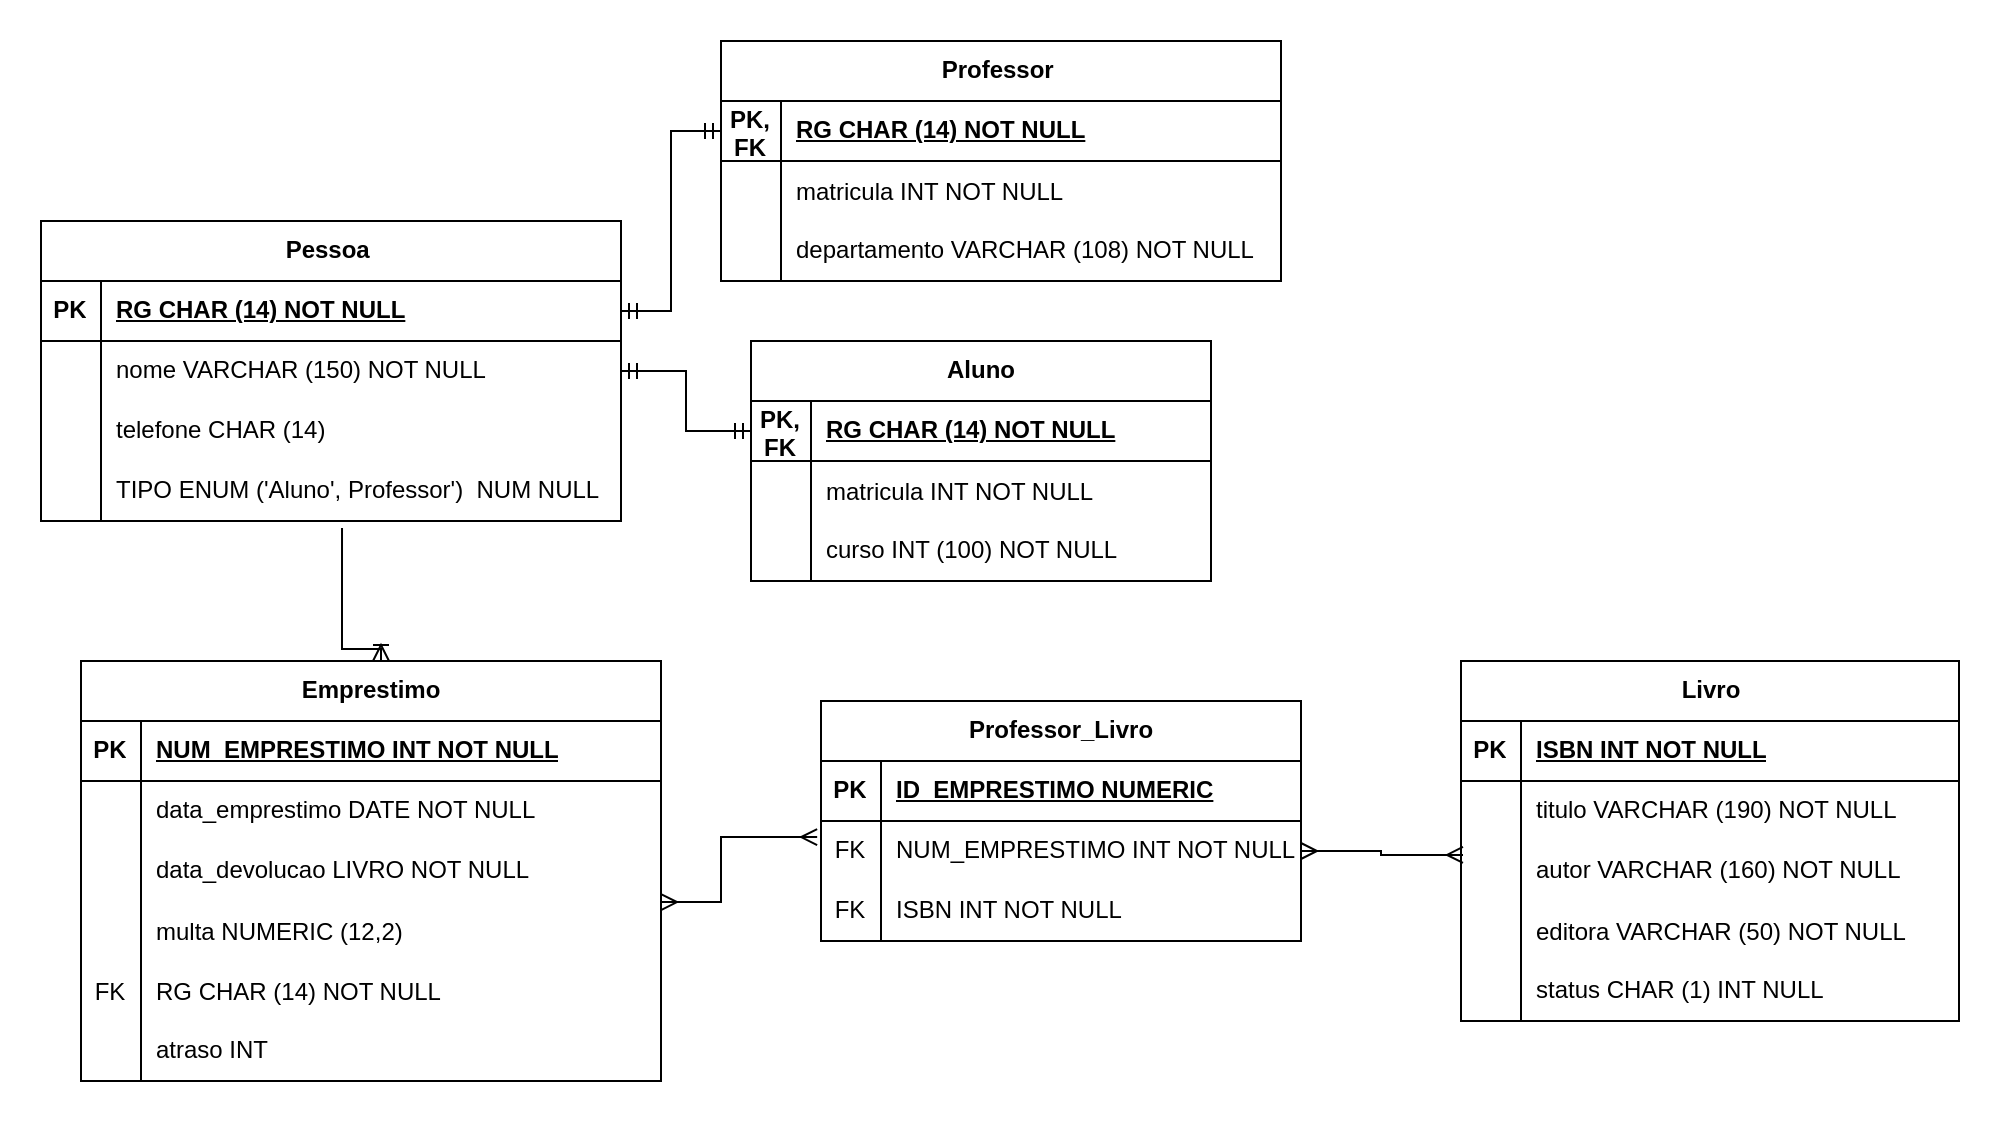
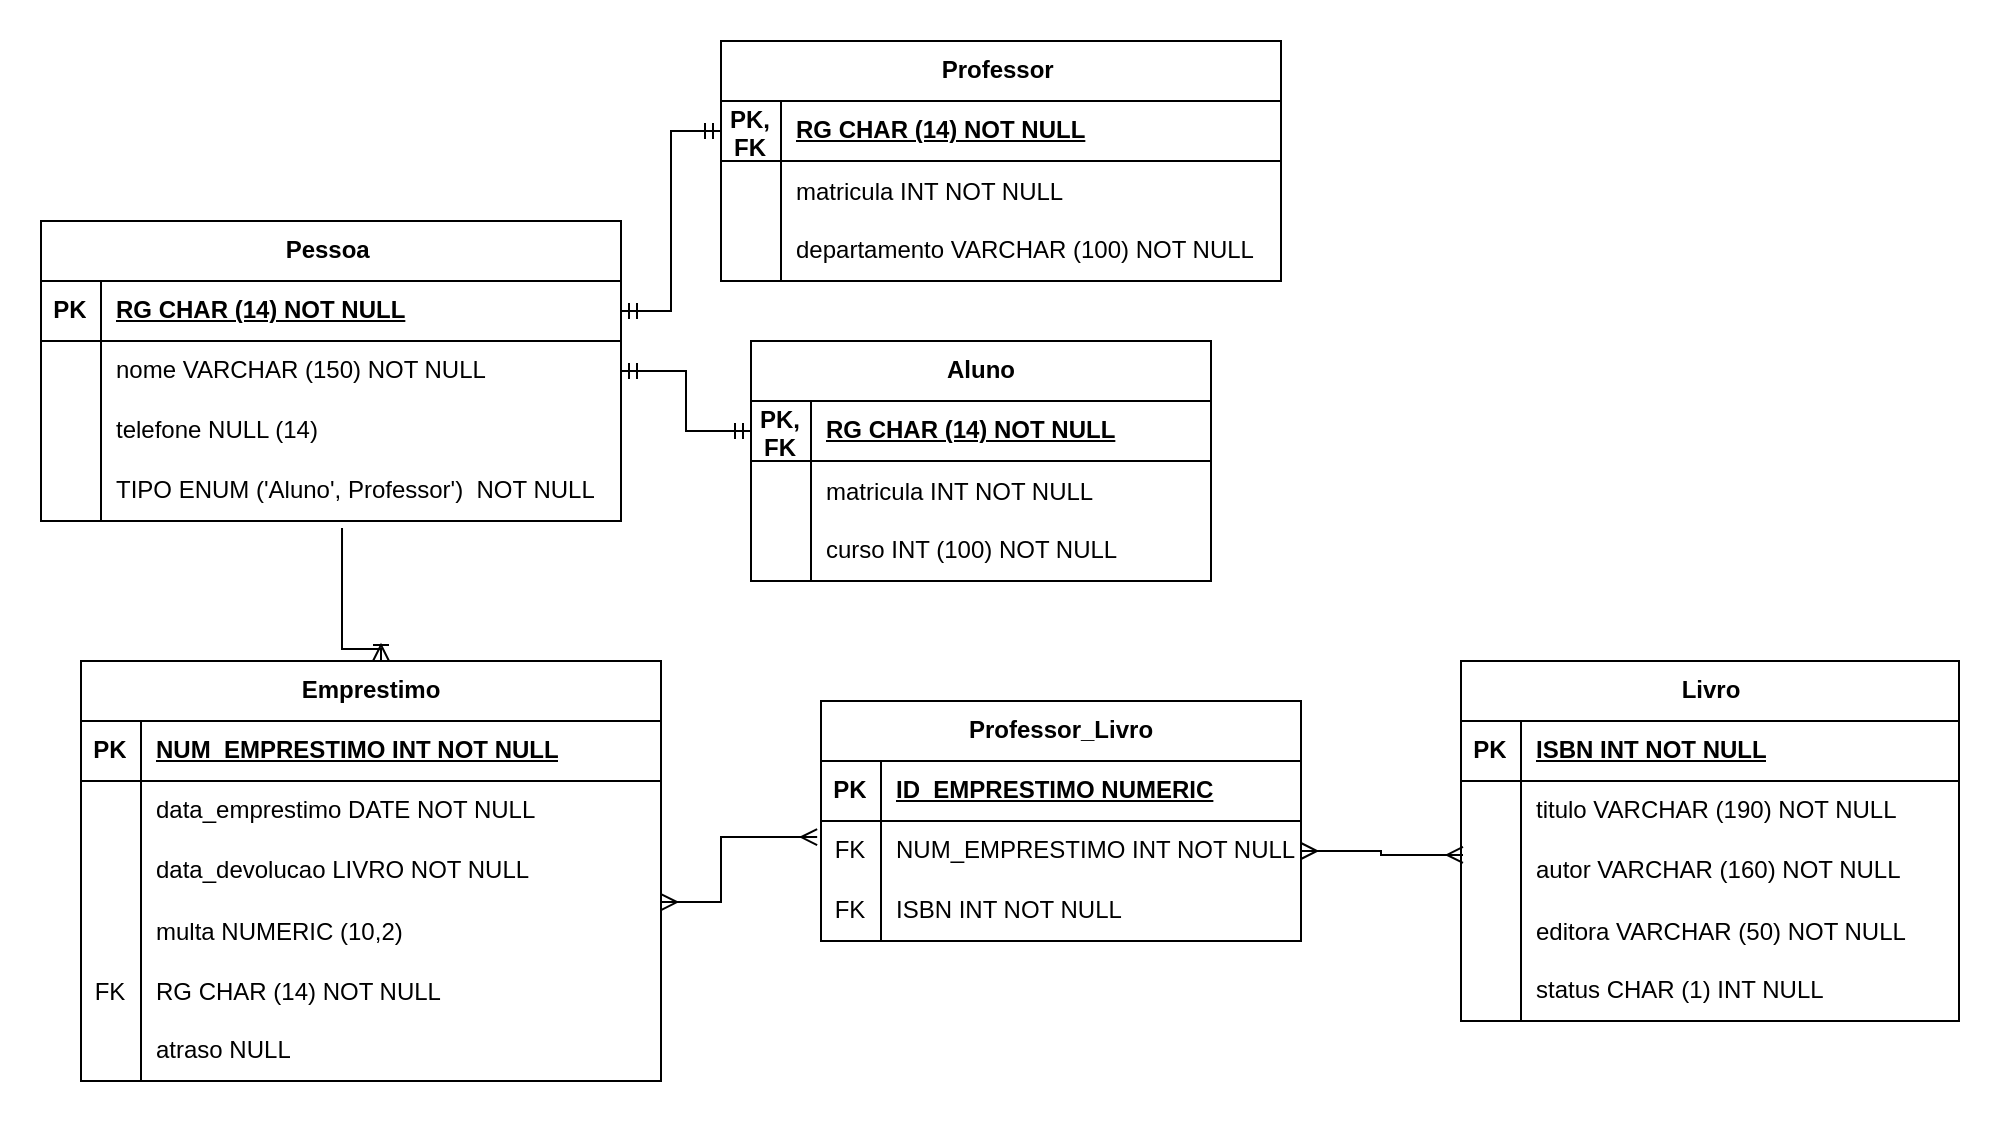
(1020, 251) -> (1020, 251)
(229, 431) -> (229, 431)
(361, 491) -> (361, 491)
(278, 932) -> (278, 932)
(221, 1051) -> (228, 1051)
